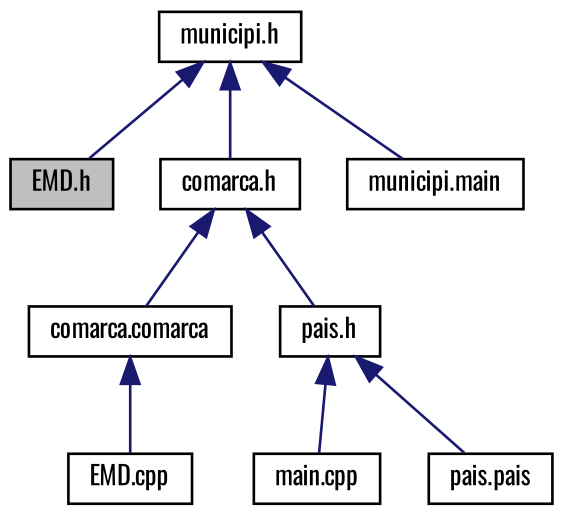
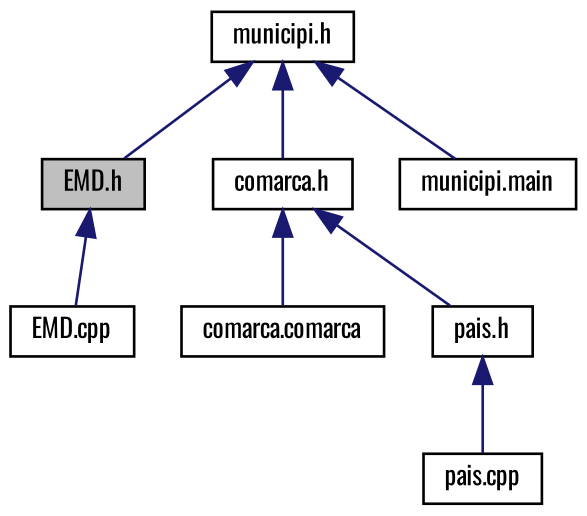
(130, 419) -> (81, 271)
(317, 479) -> none
(491, 479) -> (483, 479)
